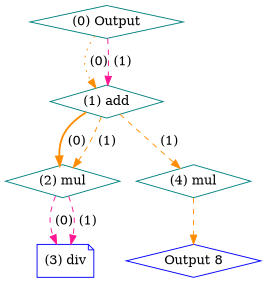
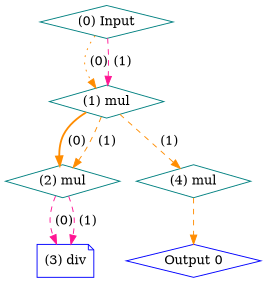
(107, 22) -> (107, 22)
(107, 102) -> (107, 102)
(194, 261) -> (194, 261)
